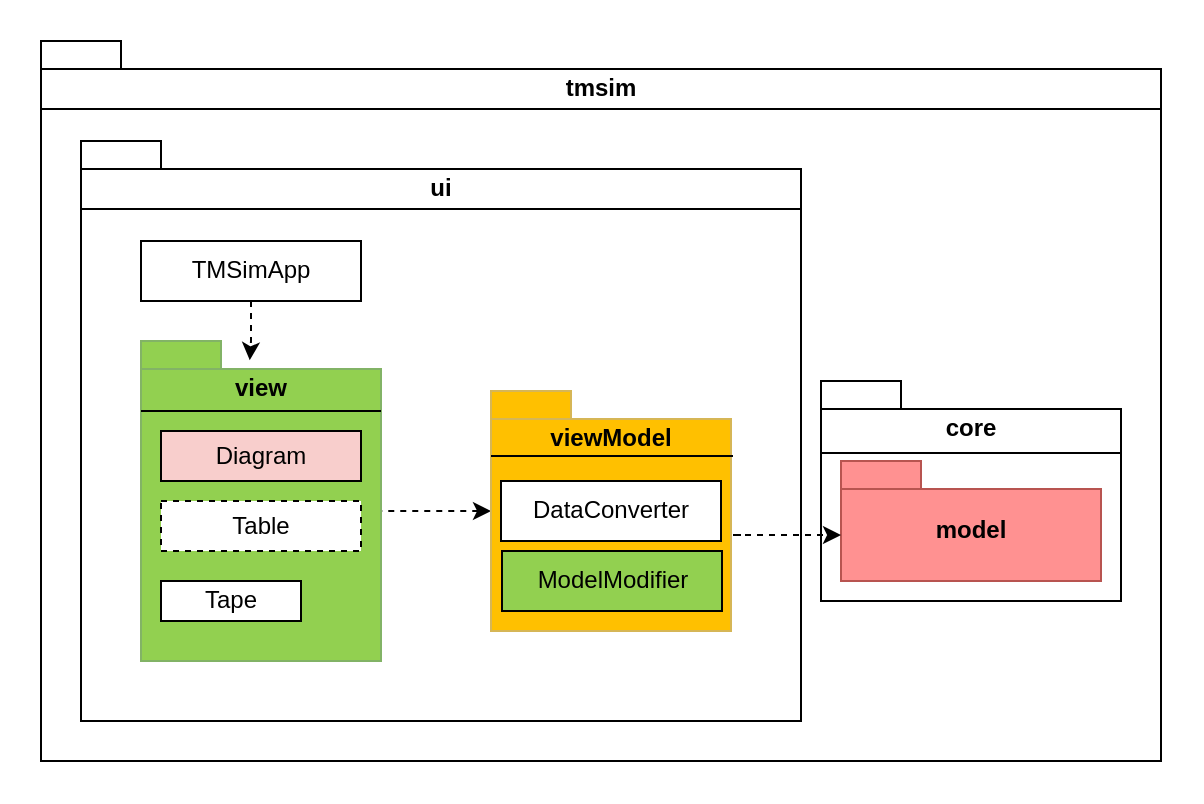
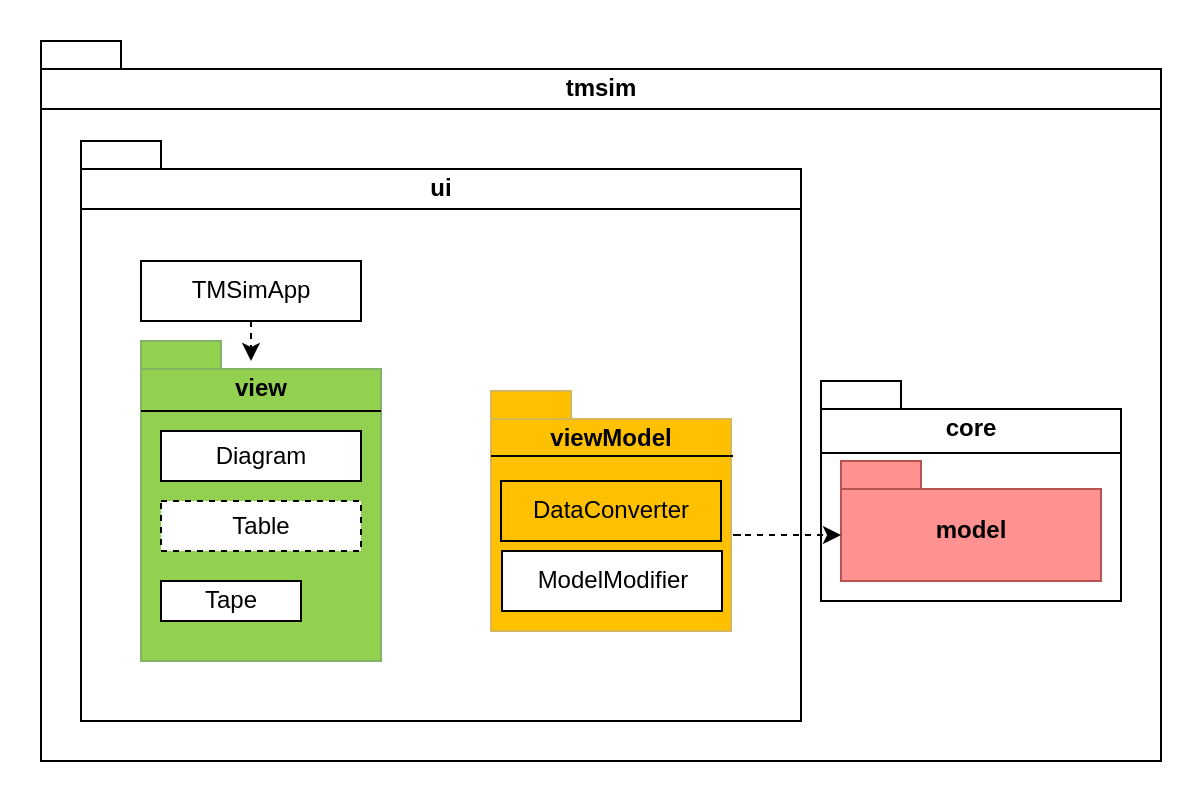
(251, 271) -> (251, 291)
(261, 456) -> (261, 456)
(431, 511) -> none
(611, 511) -> (611, 511)
(612, 581) -> (612, 581)
